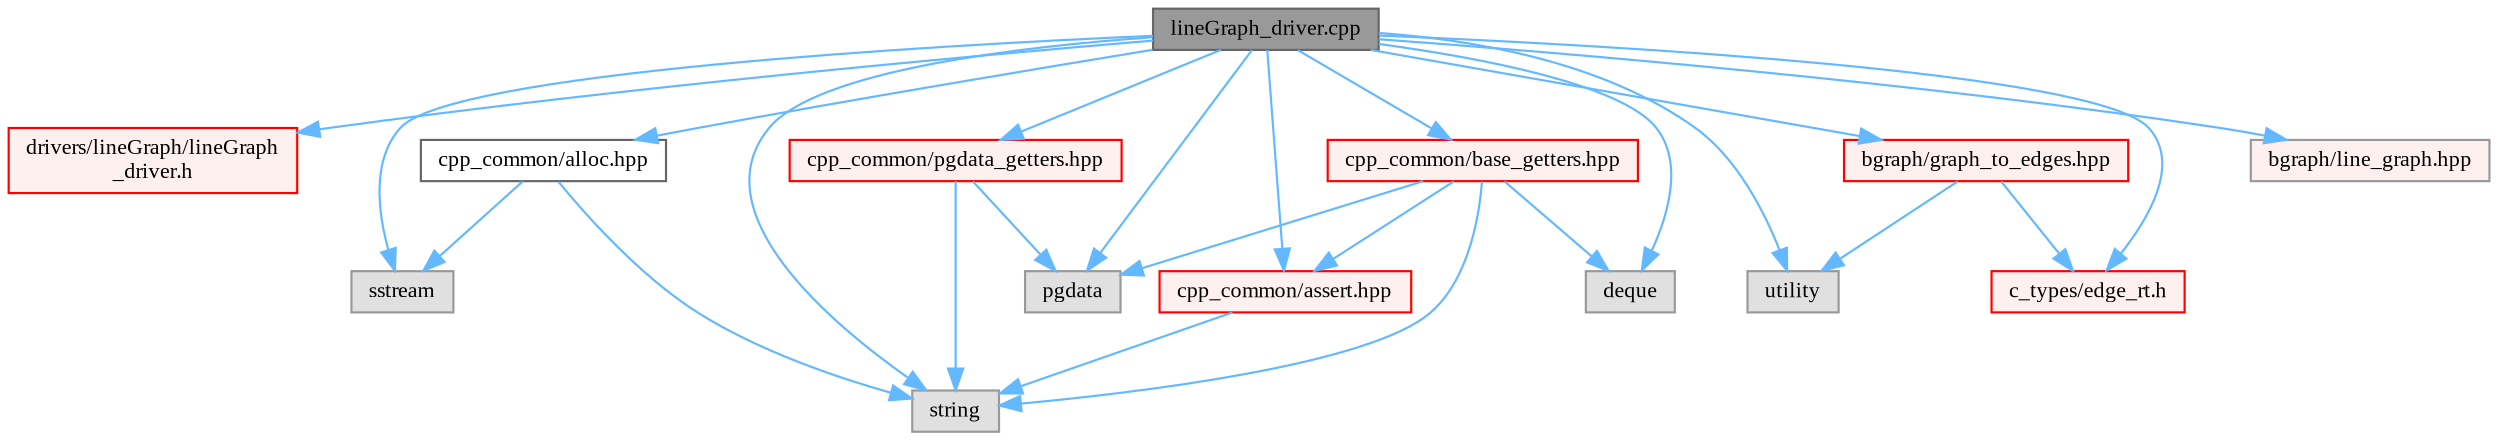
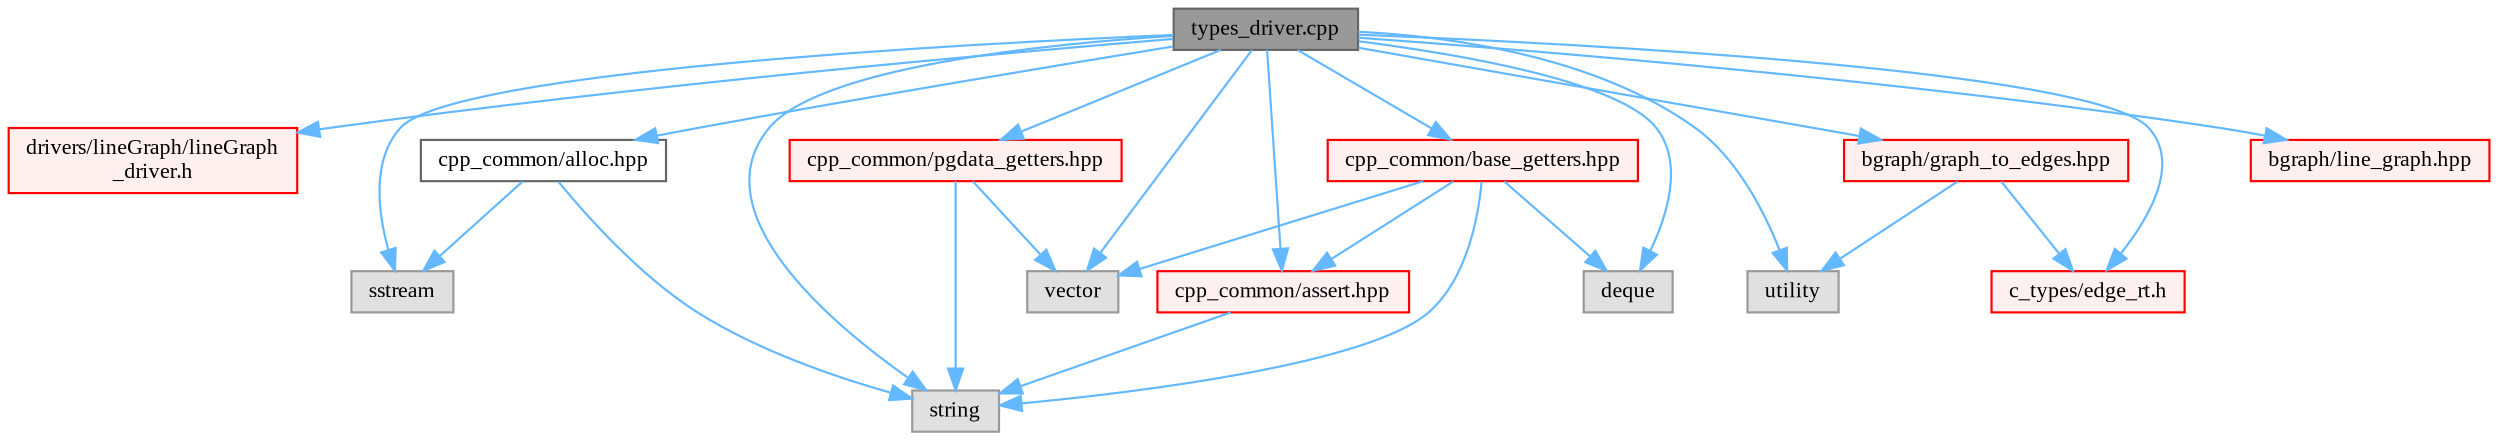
(1266, 29) -> (1266, 29)
(2370, 161) -> (2370, 161)
(1073, 292) -> (1073, 292)
